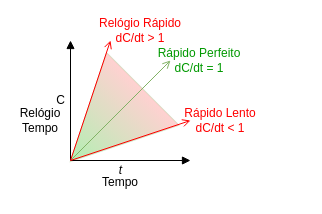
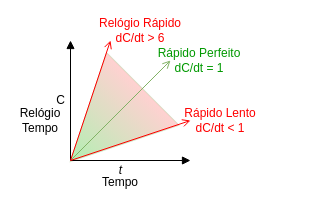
(141, 31) -> (141, 31)
